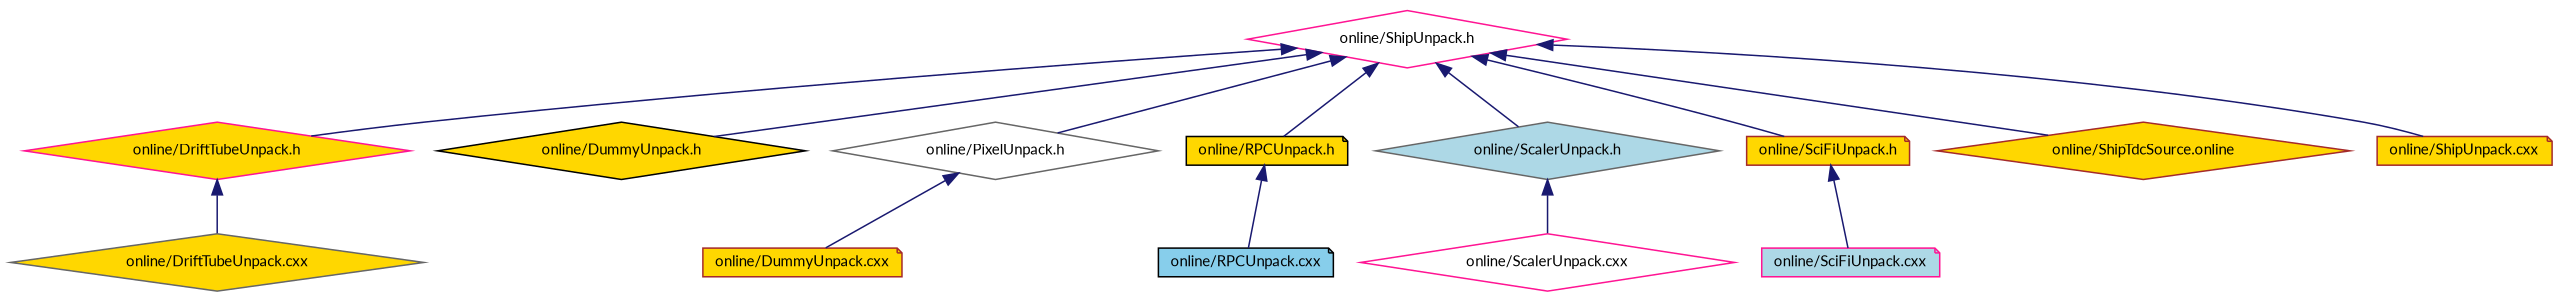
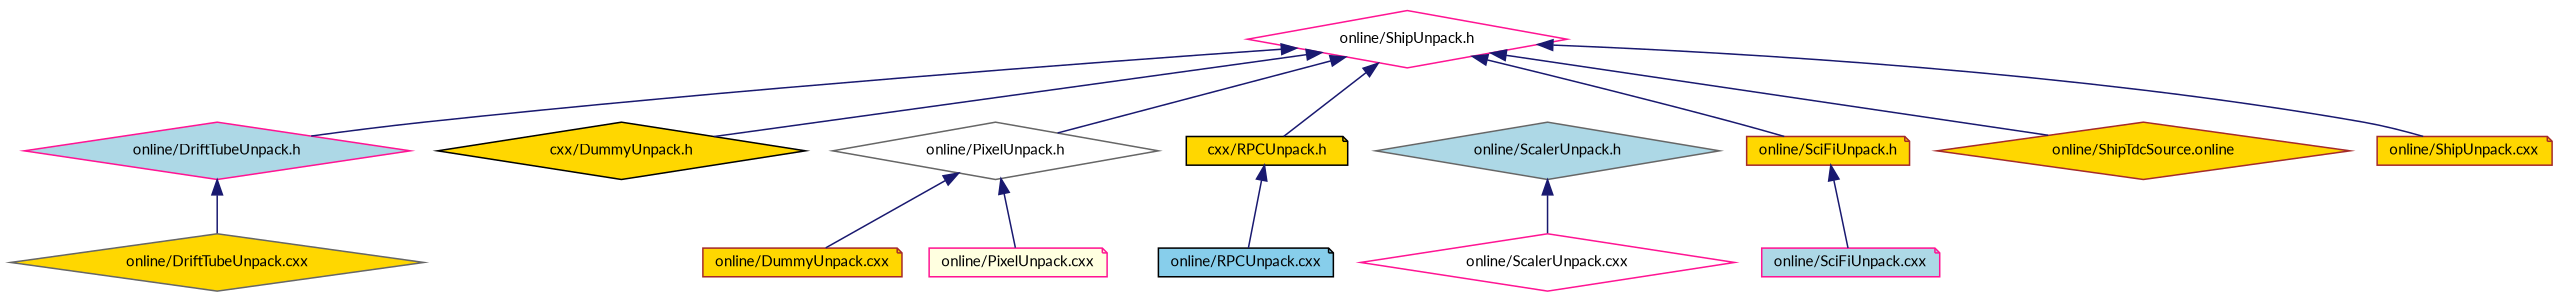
(1483, 100) -> none
(217, 151) -> (217, 151)
(621, 151) -> (621, 151)
(1267, 151) -> (1267, 151)
none -> (1018, 262)
